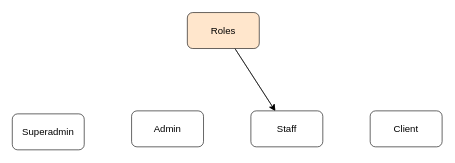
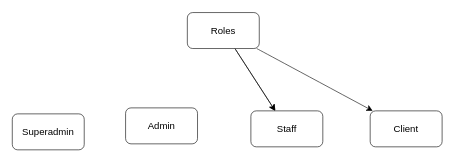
(224, 30) -> (224, 30)
none -> (315, 80)
(168, 129) -> (162, 126)
